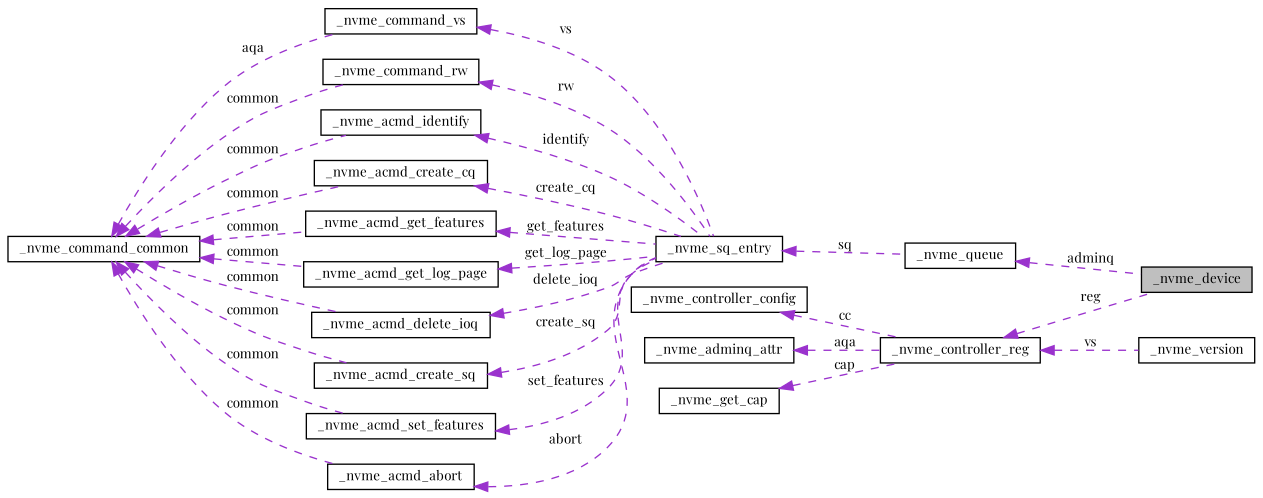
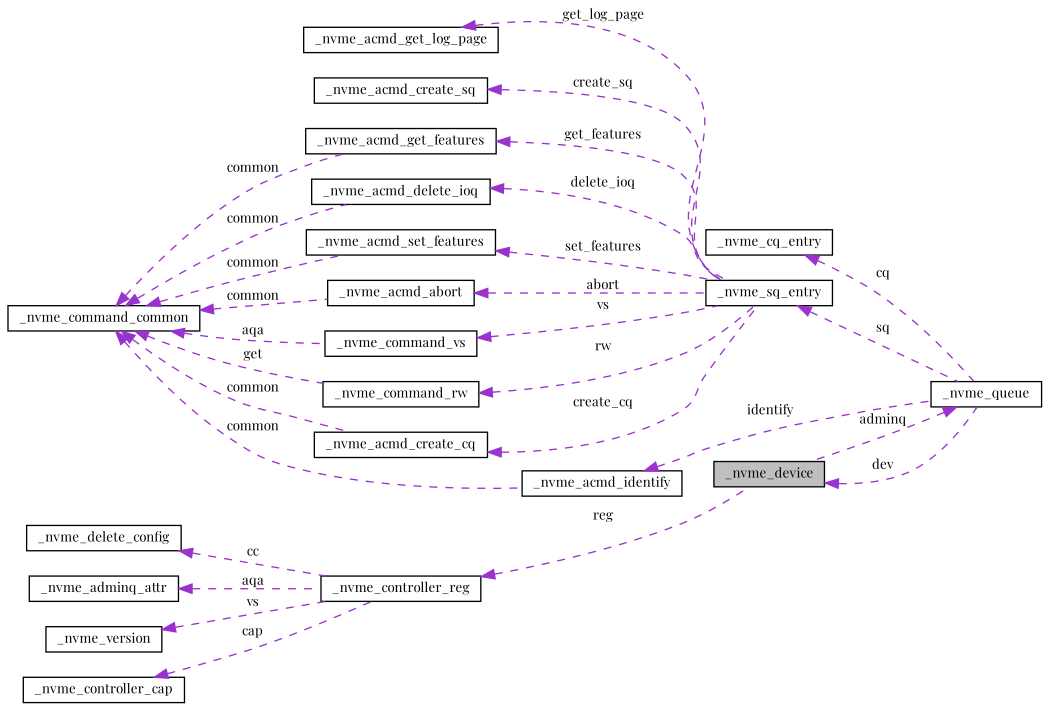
(252, 99) -> (252, 355)
(602, 173) -> (792, 426)
none -> (769, 242)
(258, 263) -> none
(719, 300) -> (104, 538)
(237, 325) -> none
(1096, 350) -> (251, 614)
(719, 401) -> (104, 690)
none -> (919, 467)
